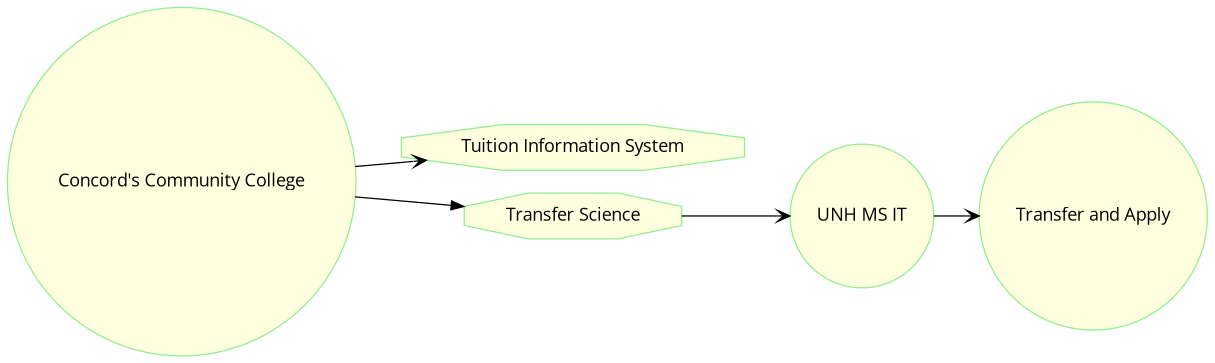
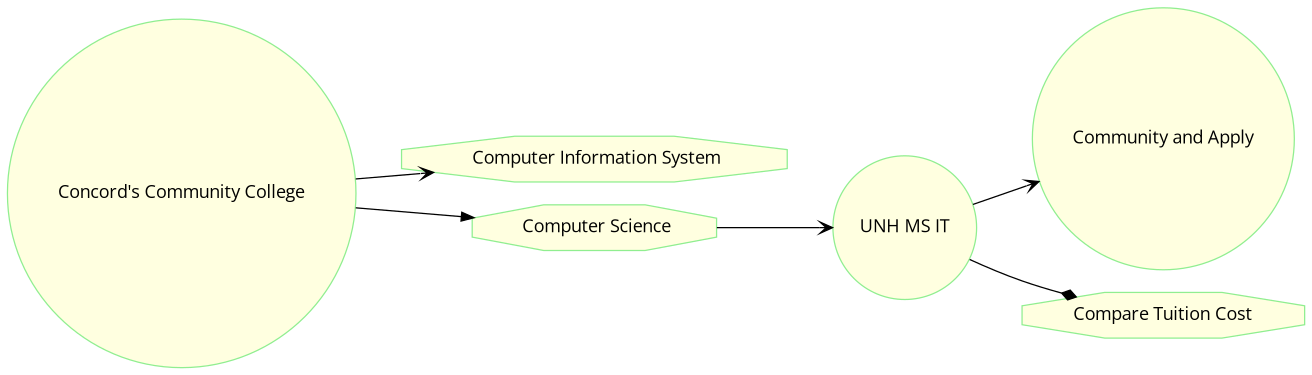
(573, 147) -> (594, 159)
(573, 216) -> (594, 228)
(1093, 216) -> (1163, 139)
none -> (1163, 315)
